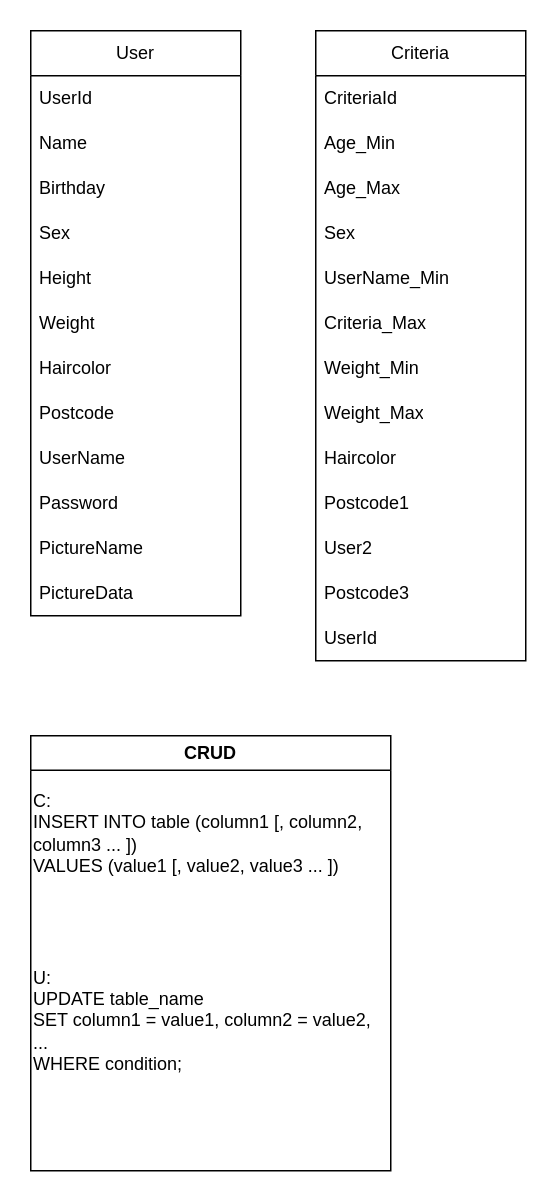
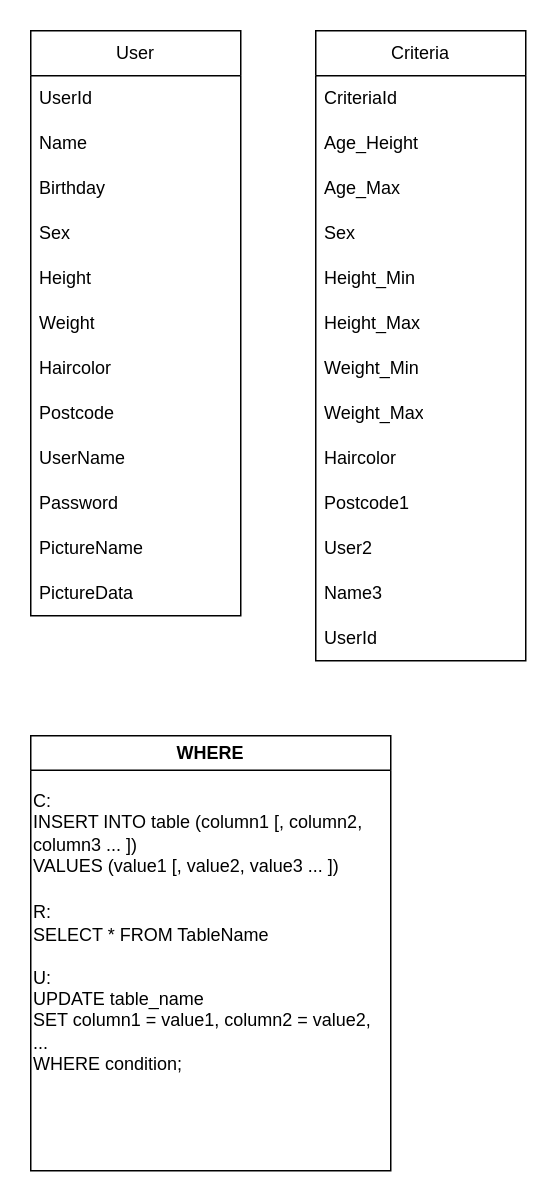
(358, 143) -> (373, 143)
(383, 278) -> (370, 278)
(381, 323) -> (373, 323)
(370, 593) -> (350, 593)
(211, 754) -> (211, 754)
none -> (211, 923)
